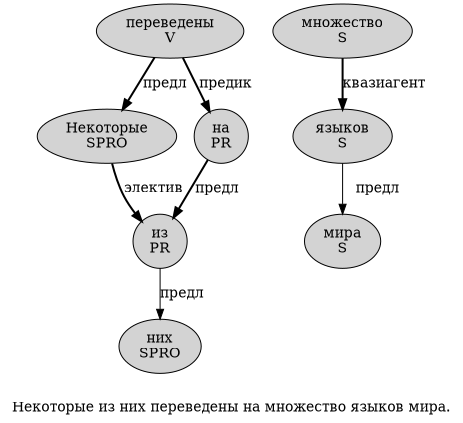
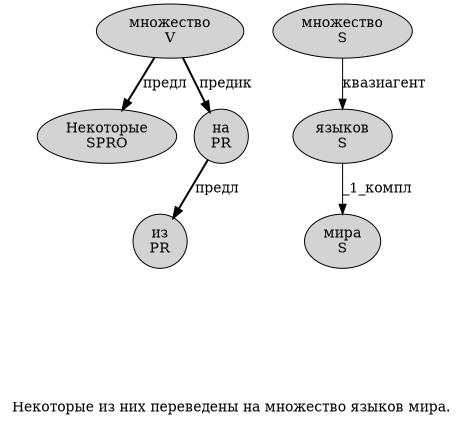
(170, 31) -> (170, 31)
(343, 78) -> (343, 78)
(378, 189) -> (378, 189)
(121, 190) -> none
(160, 346) -> none
